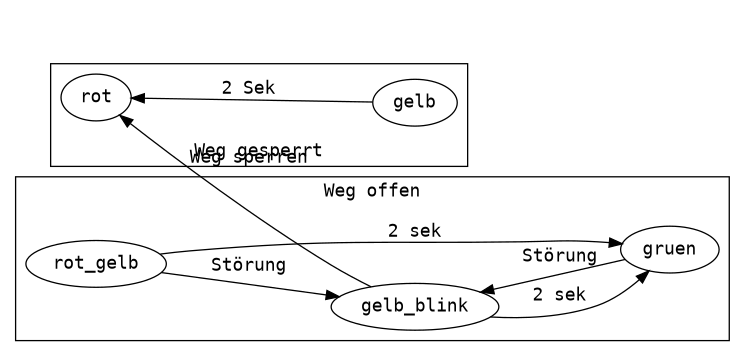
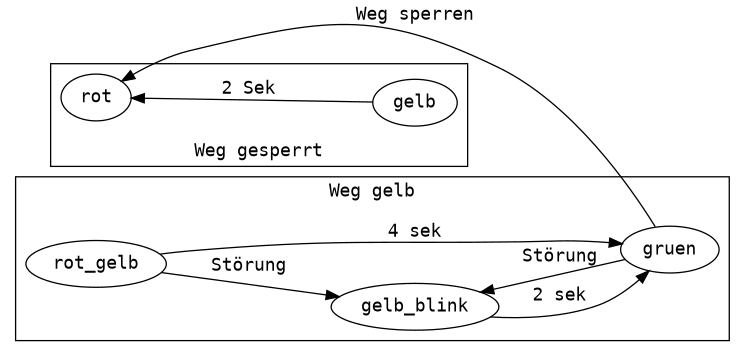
(372, 192) -> (372, 192)
(247, 210) -> (427, 38)
(415, 232) -> (415, 232)
